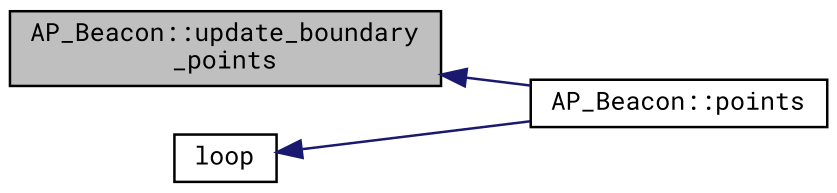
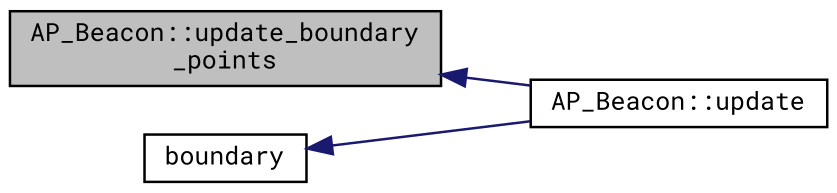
(679, 103) -> (679, 103)
(225, 158) -> (225, 158)
